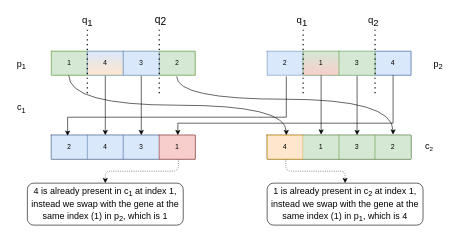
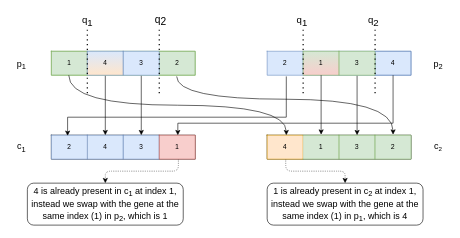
(21, 108) -> (21, 147)
(429, 147) -> (438, 147)
